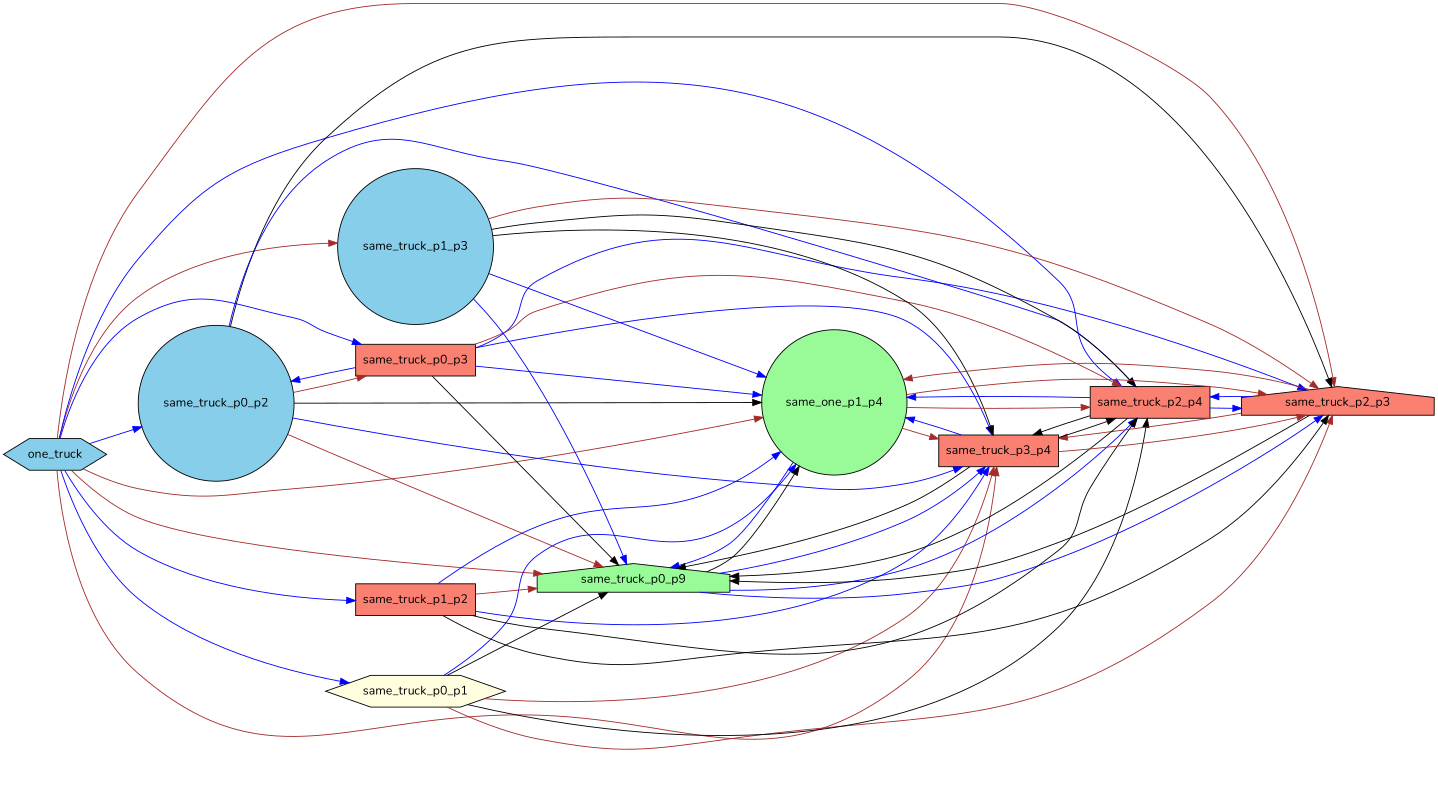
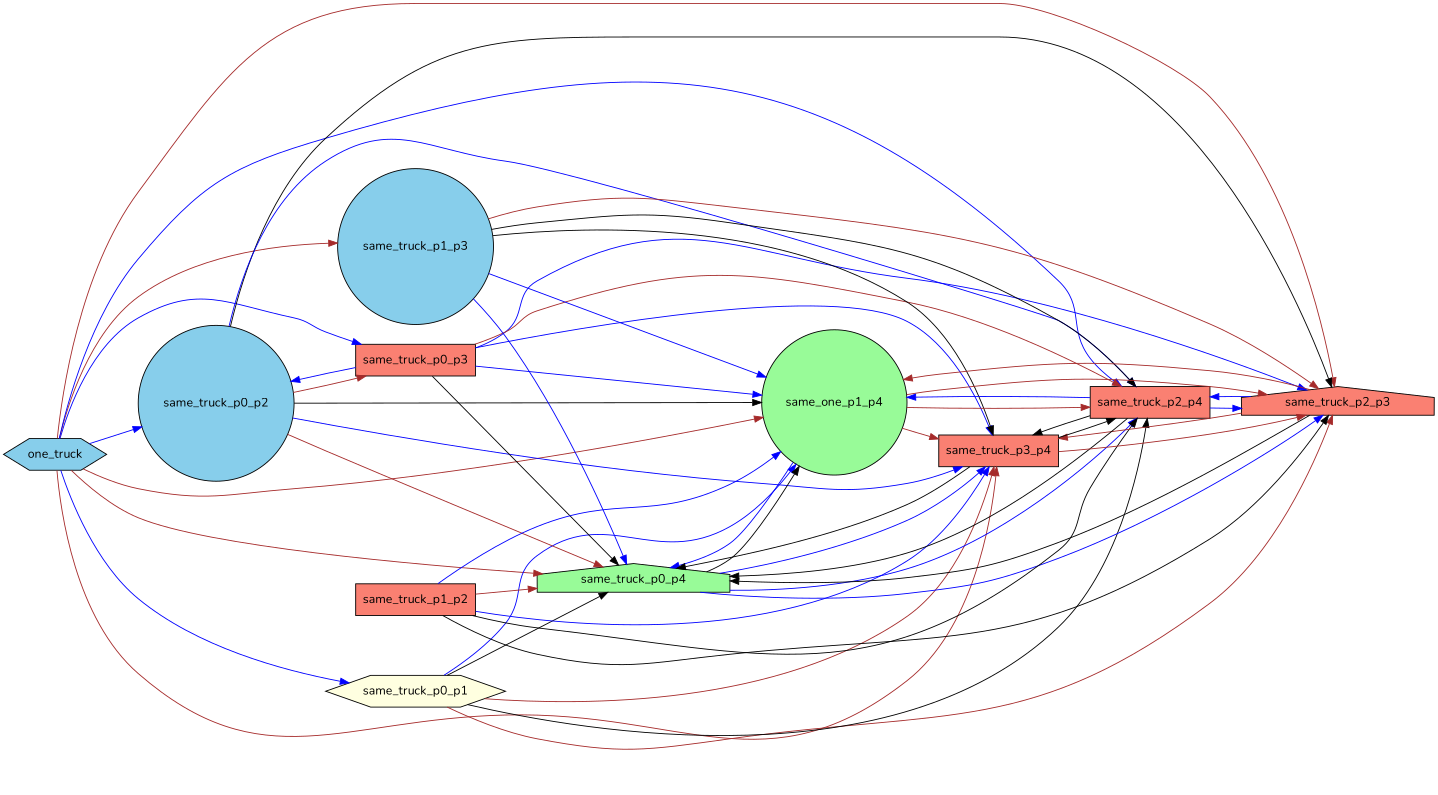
(938, 427) -> none
(186, 573) -> none
(634, 579) -> (634, 579)
